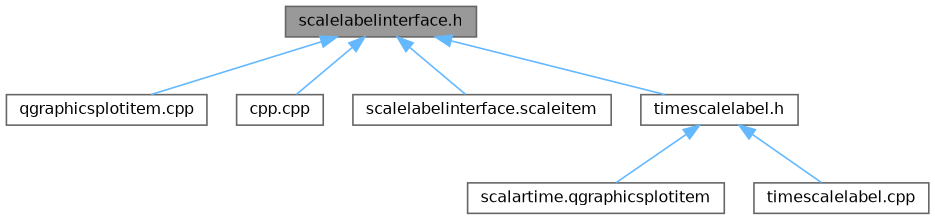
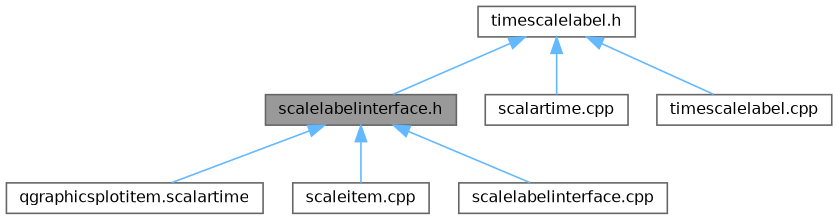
(558, 68) -> (452, 69)
(107, 110) -> (135, 198)
(280, 110) -> (361, 198)
(482, 110) -> (563, 198)
(596, 198) -> (557, 110)
